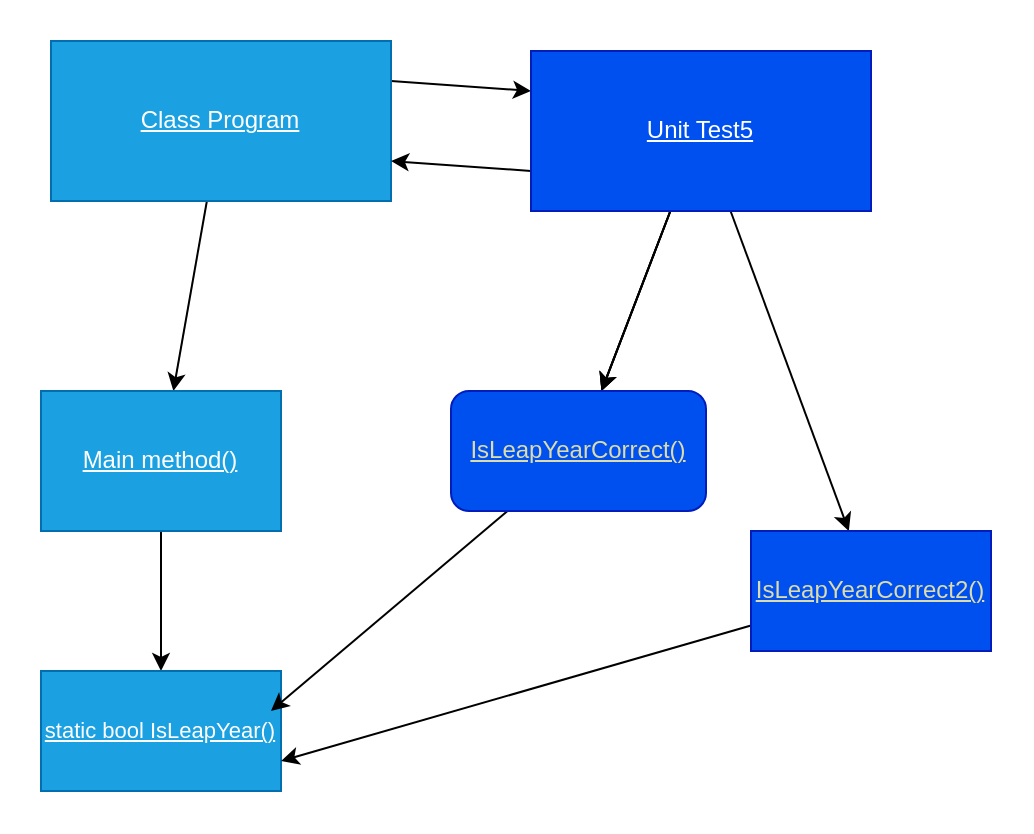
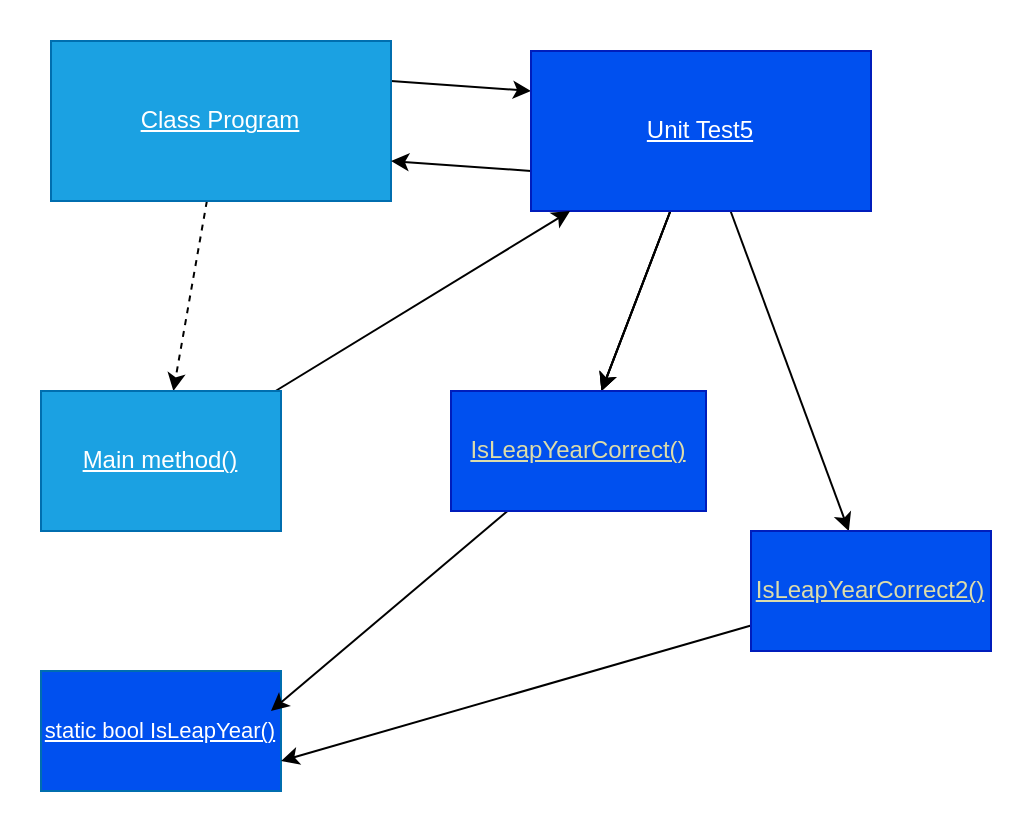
(191, 292) -> (191, 292)
(579, 451) -> (579, 451)
(161, 594) -> (417, 304)
(161, 731) -> (161, 731)
